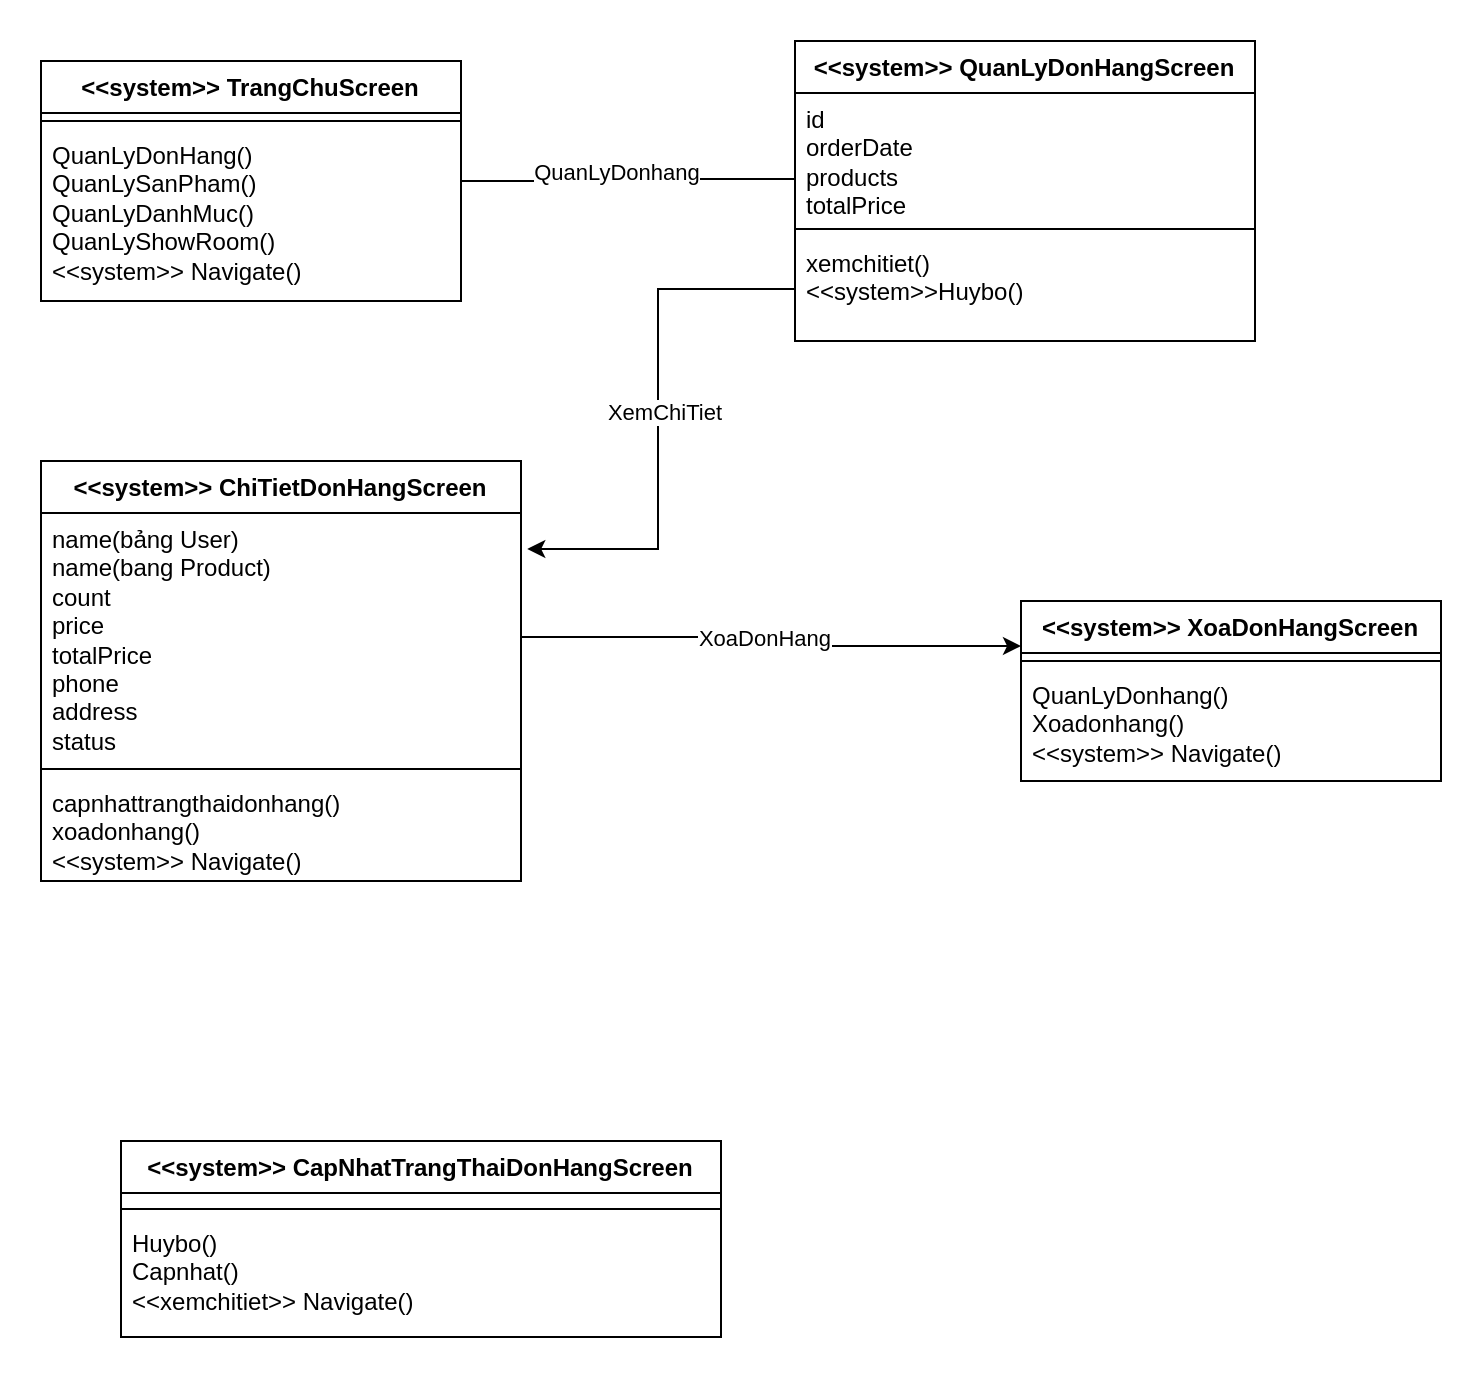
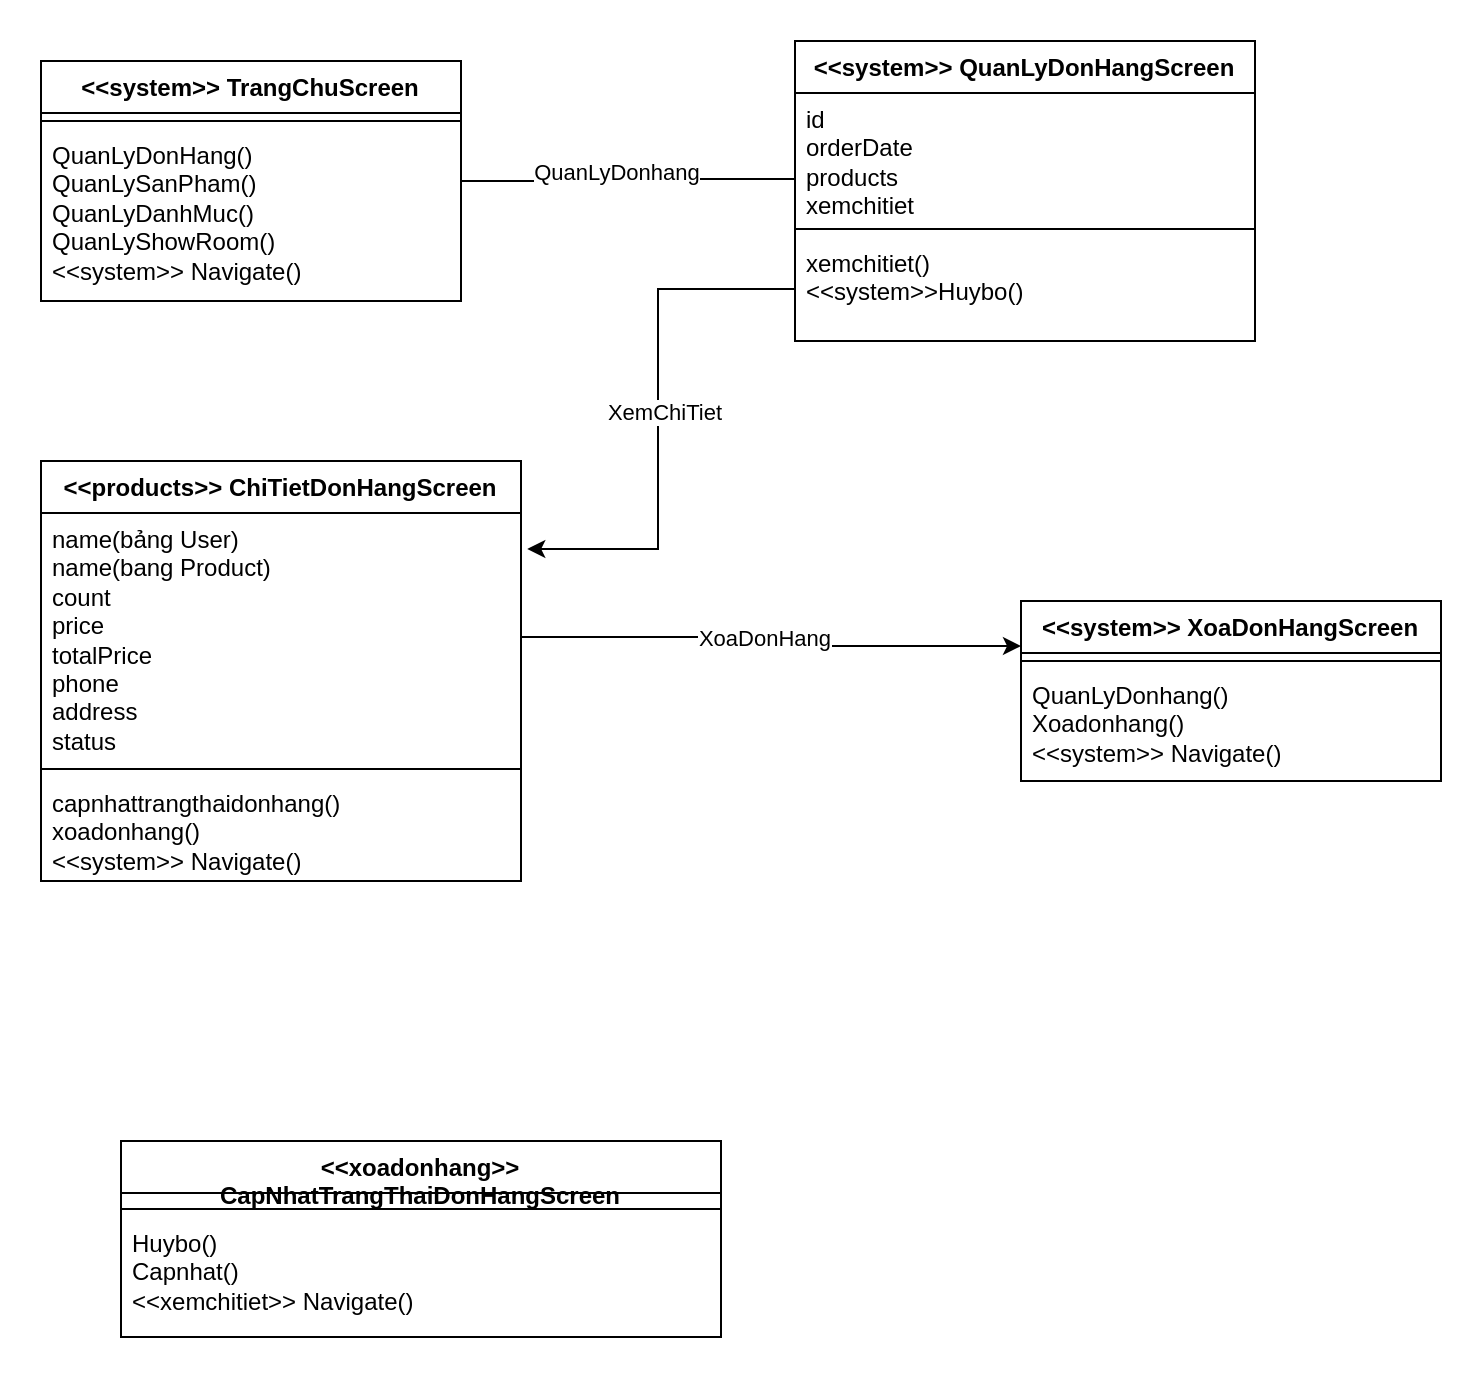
(868, 179) -> (868, 179)
(281, 489) -> (281, 489)
(421, 1169) -> (421, 1169)
